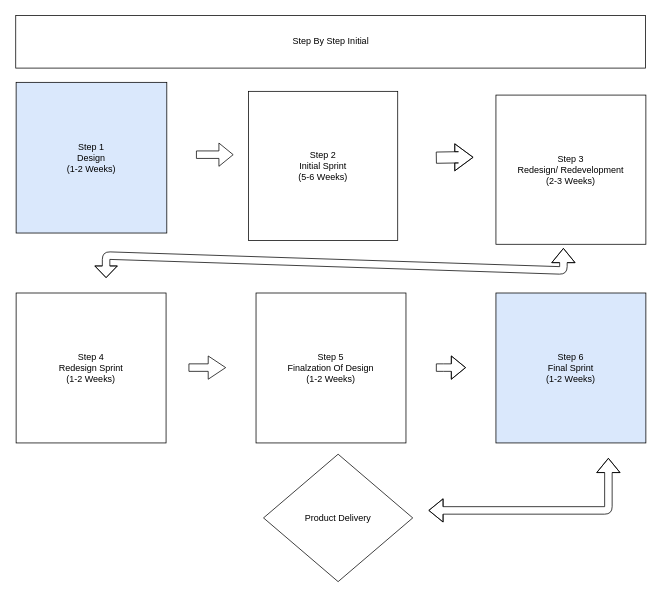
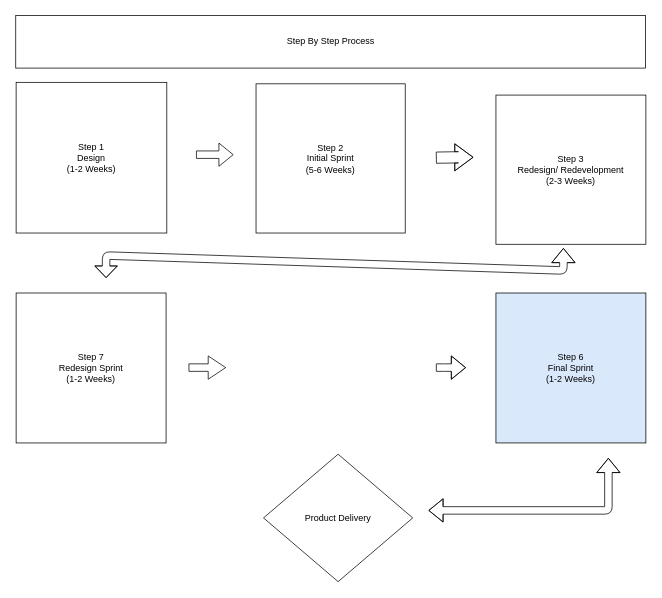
(331, 42) -> (331, 42)
(92, 158) -> (92, 158)
(323, 166) -> (331, 158)
(91, 368) -> (91, 368)
(331, 368) -> none
